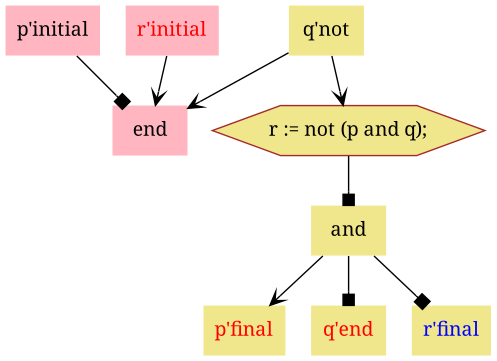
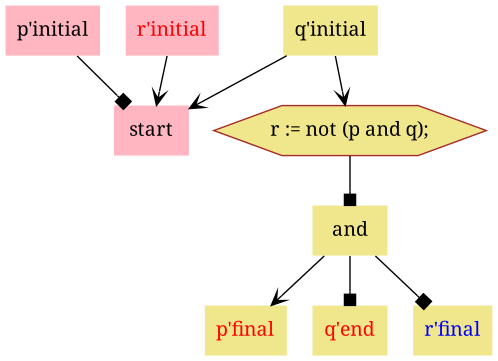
(326, 31) -> (331, 31)
(150, 131) -> (151, 131)
